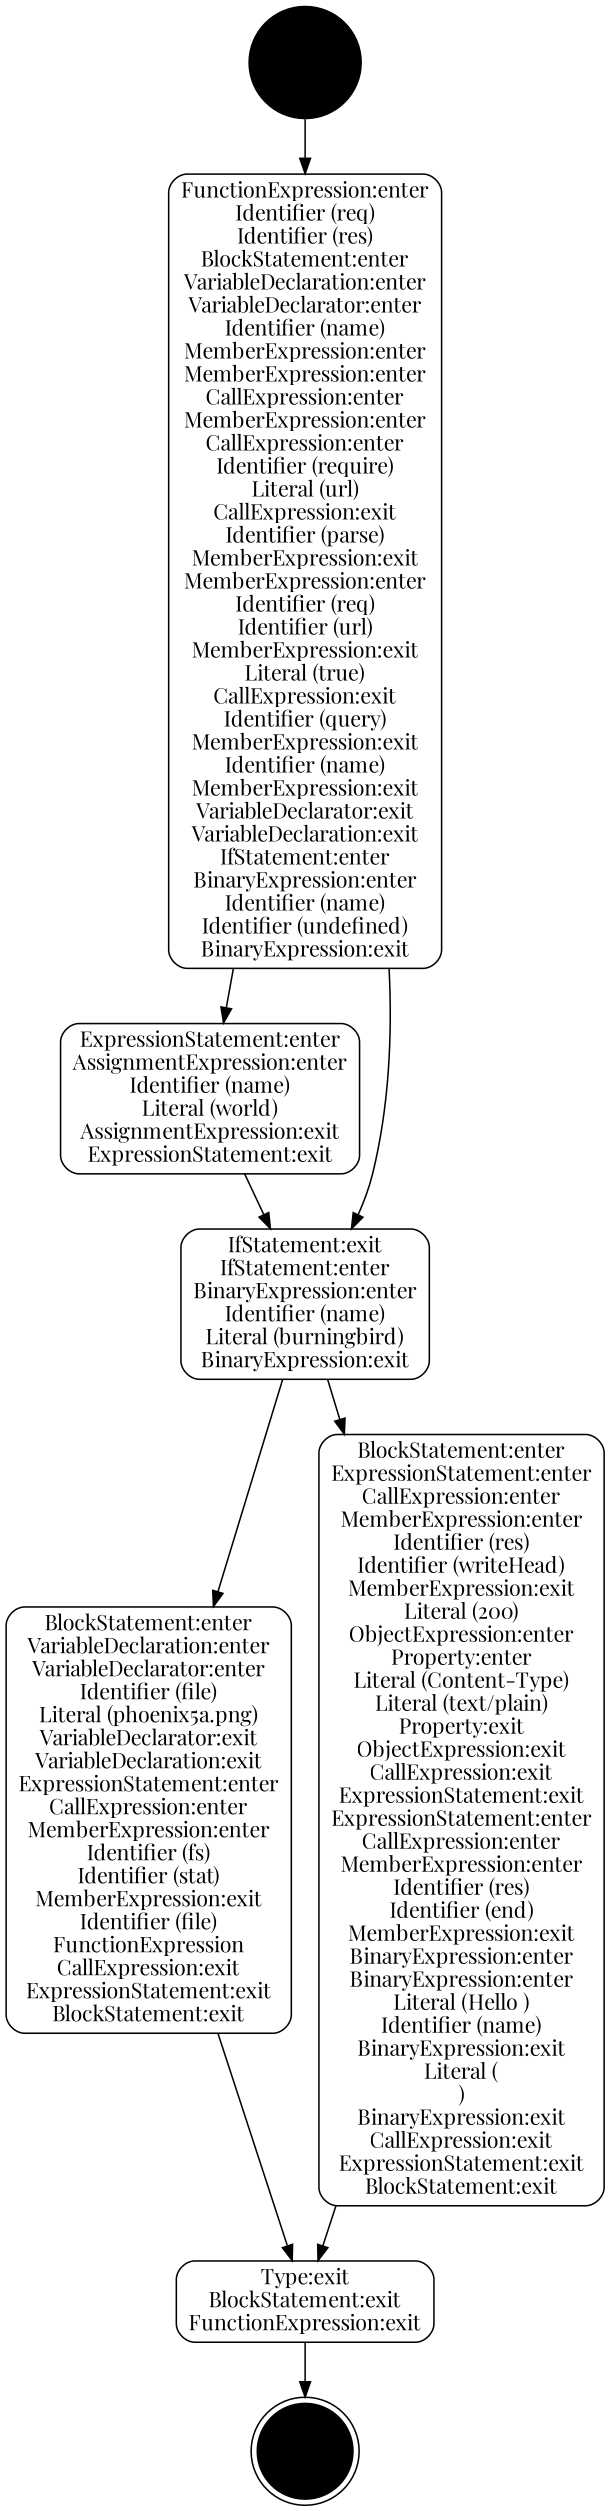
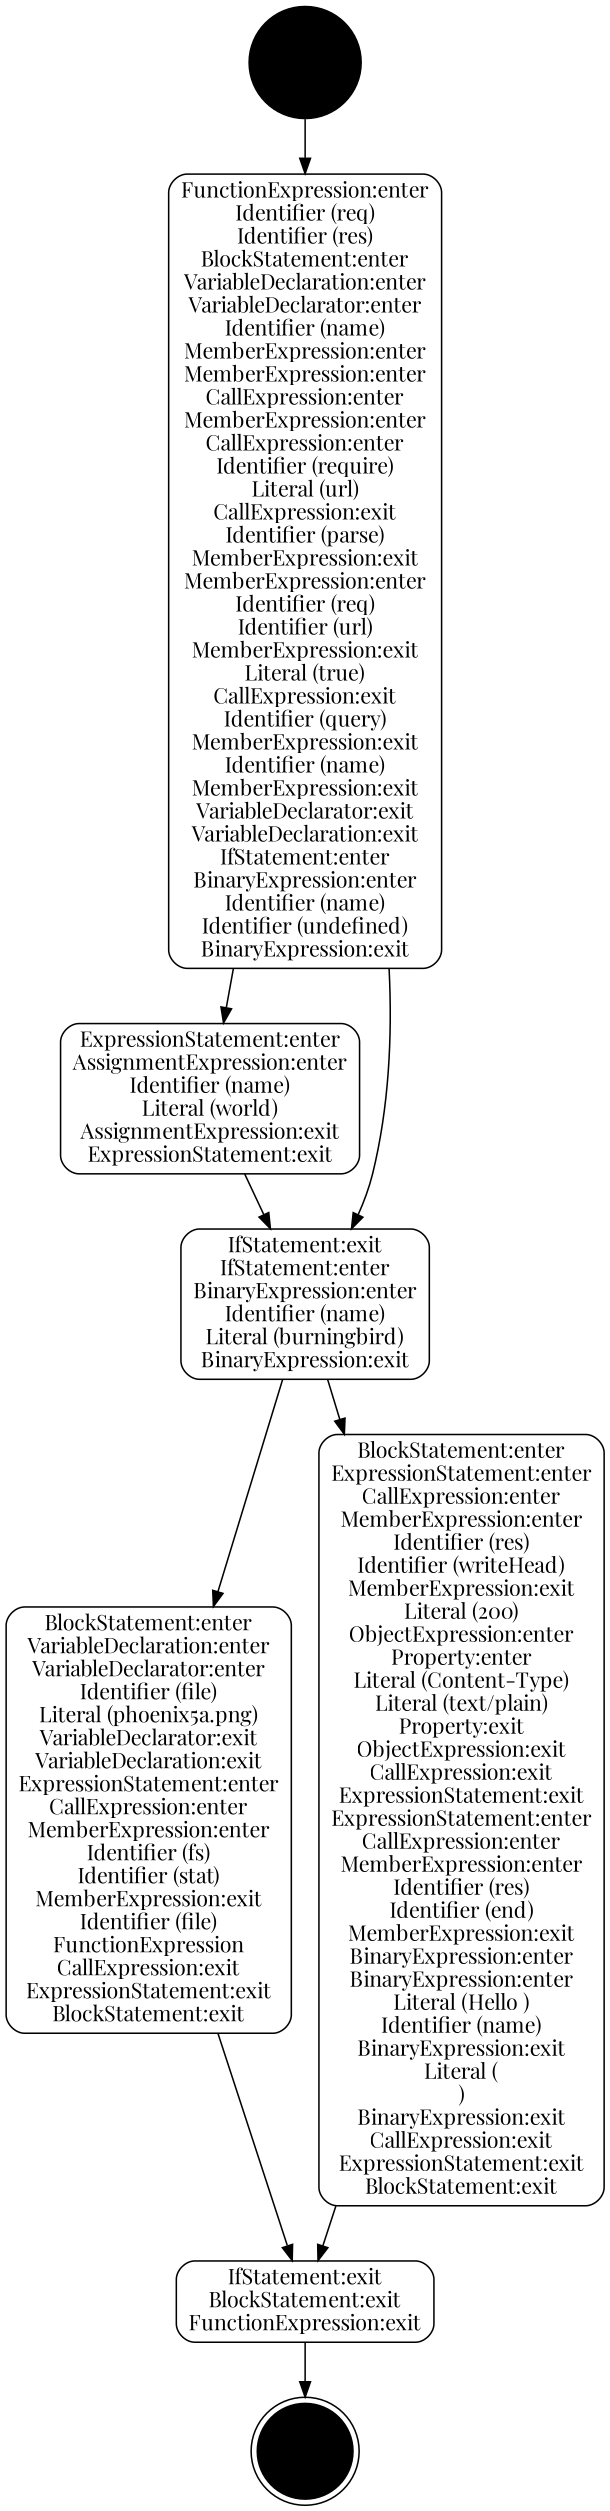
(305, 2302) -> (305, 2302)
